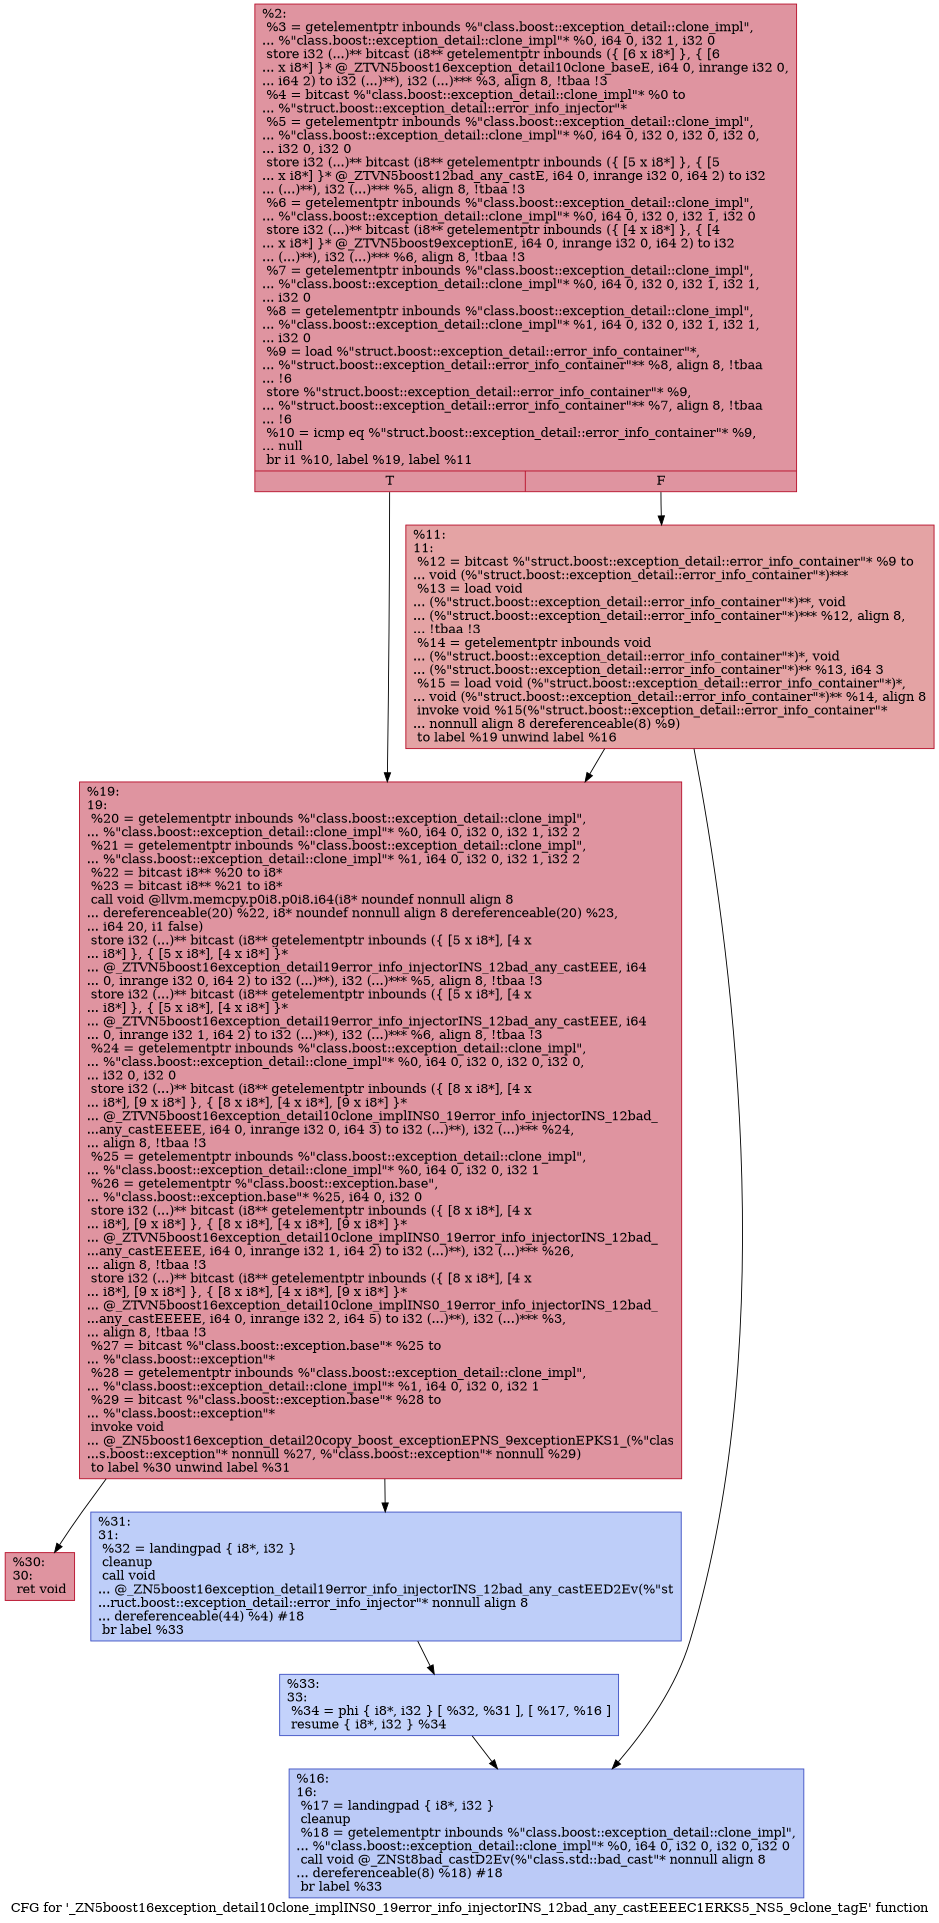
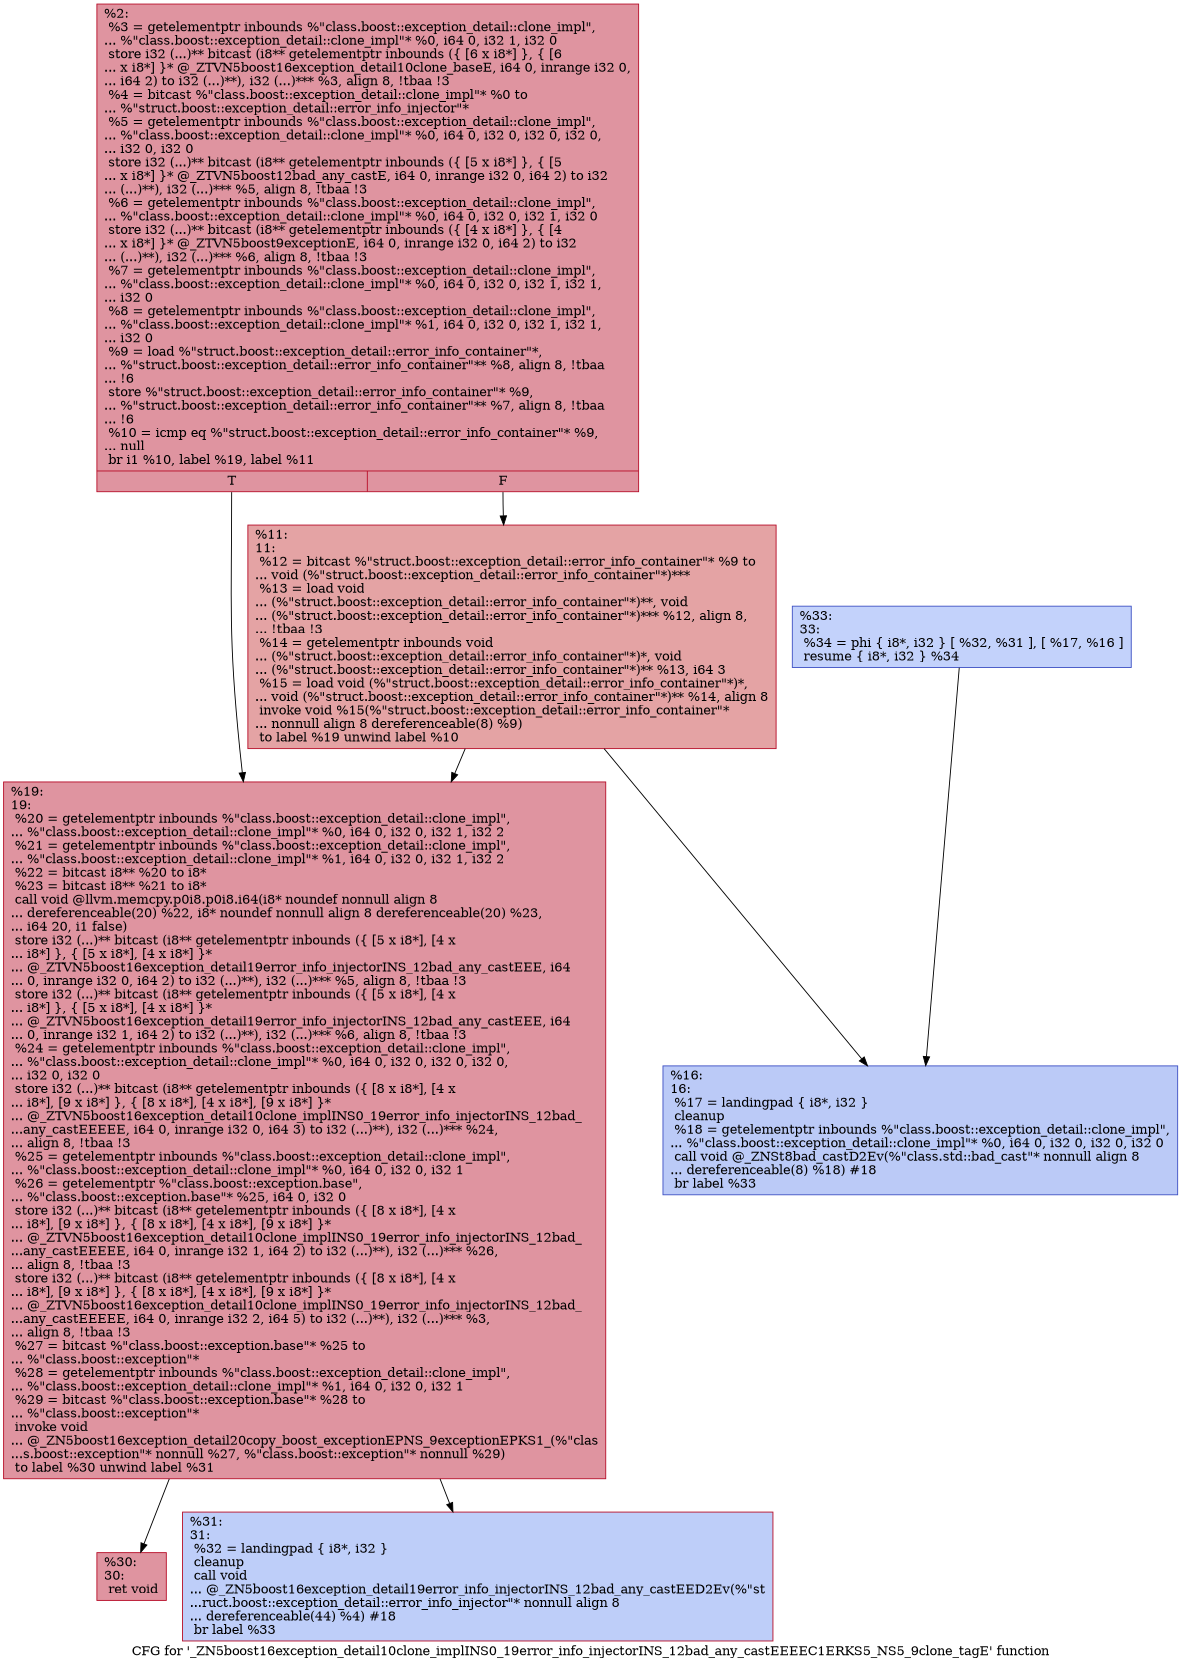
(515, 738) -> (357, 738)
(386, 1577) -> (478, 1577)
(424, 1654) -> none
